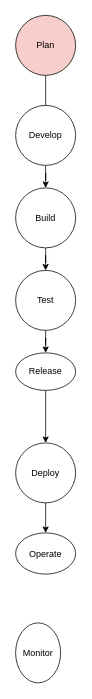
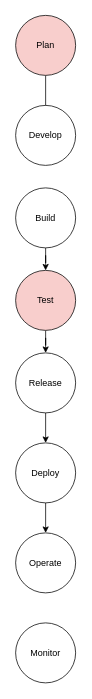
(45, 179) -> none
(45, 300) -> (45, 300)
(45, 372) -> (45, 383)
(45, 554) -> (45, 563)
(38, 653) -> (45, 653)
